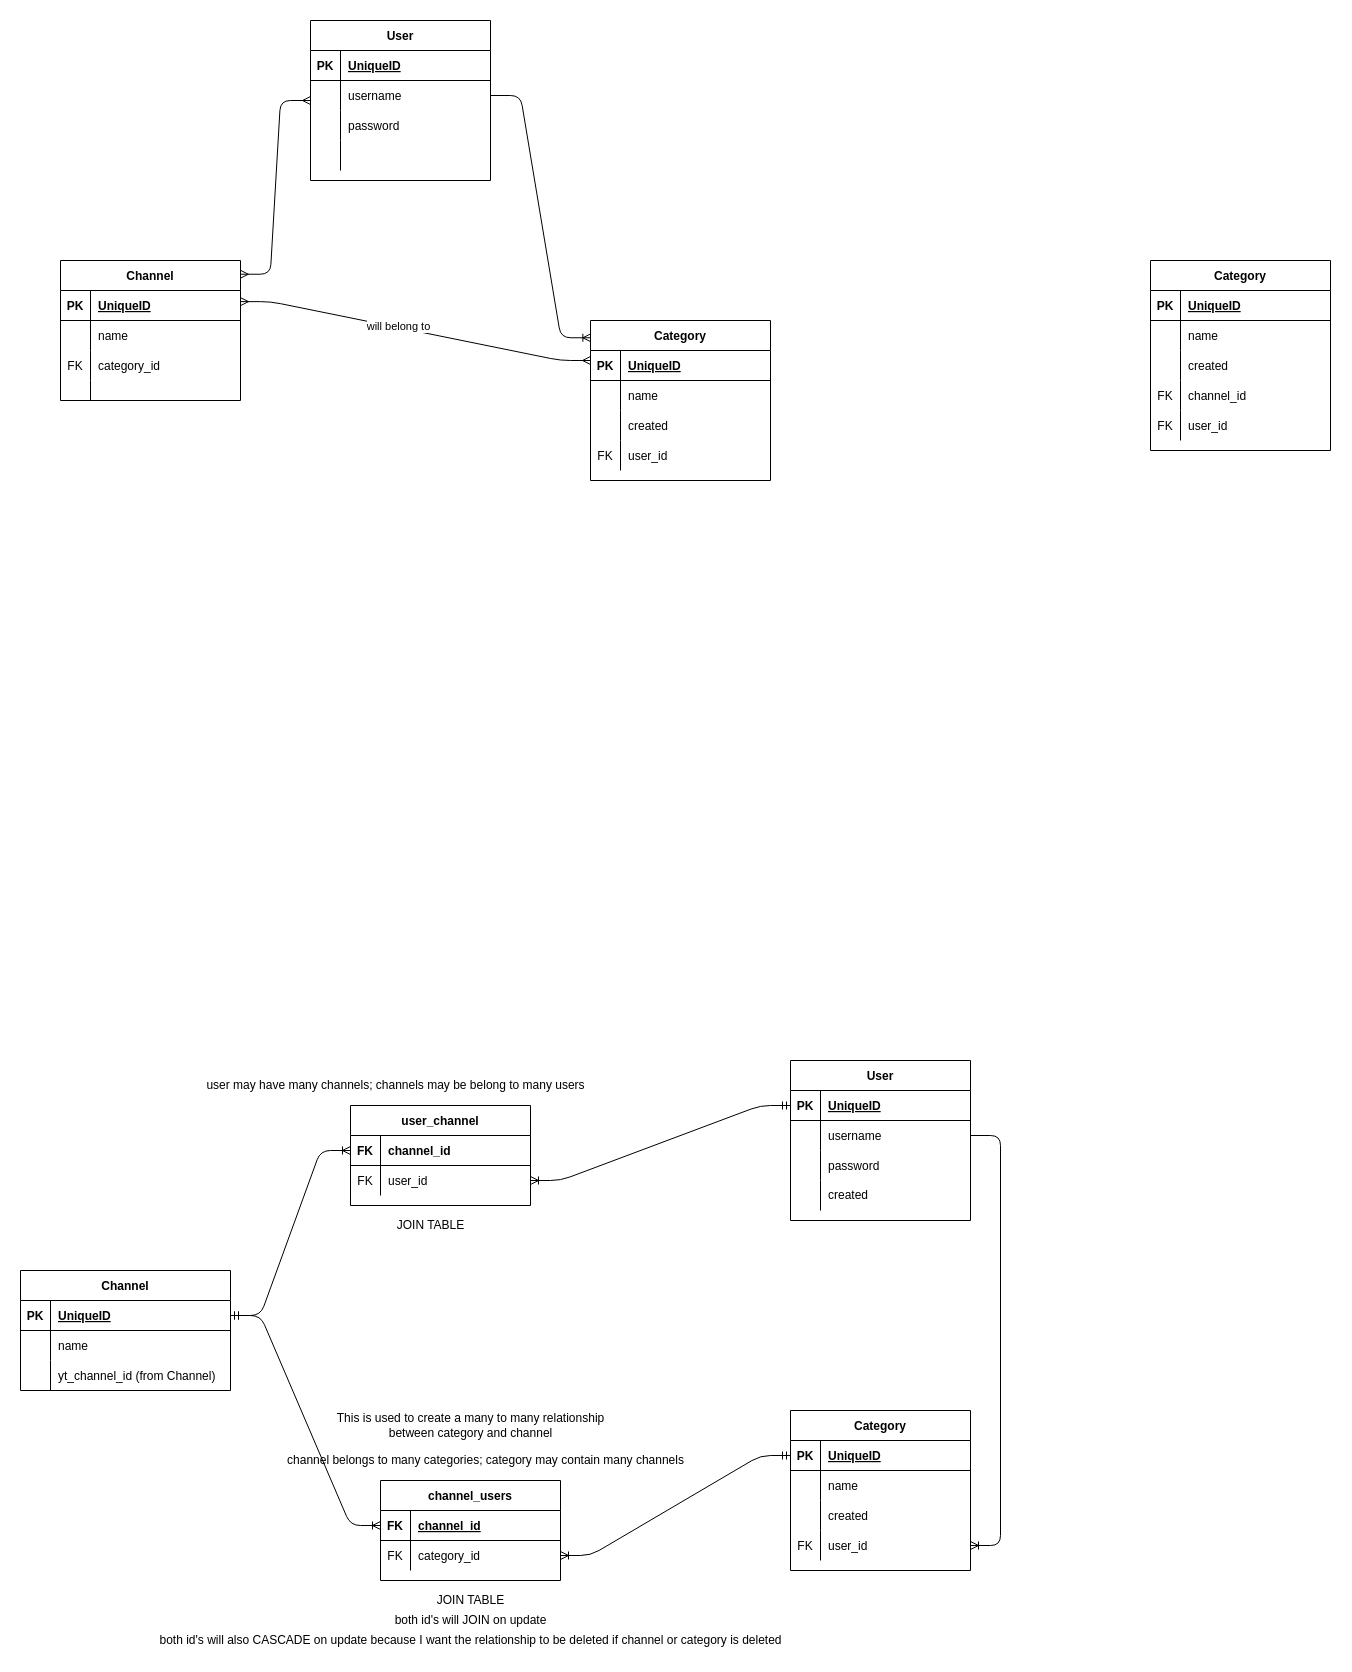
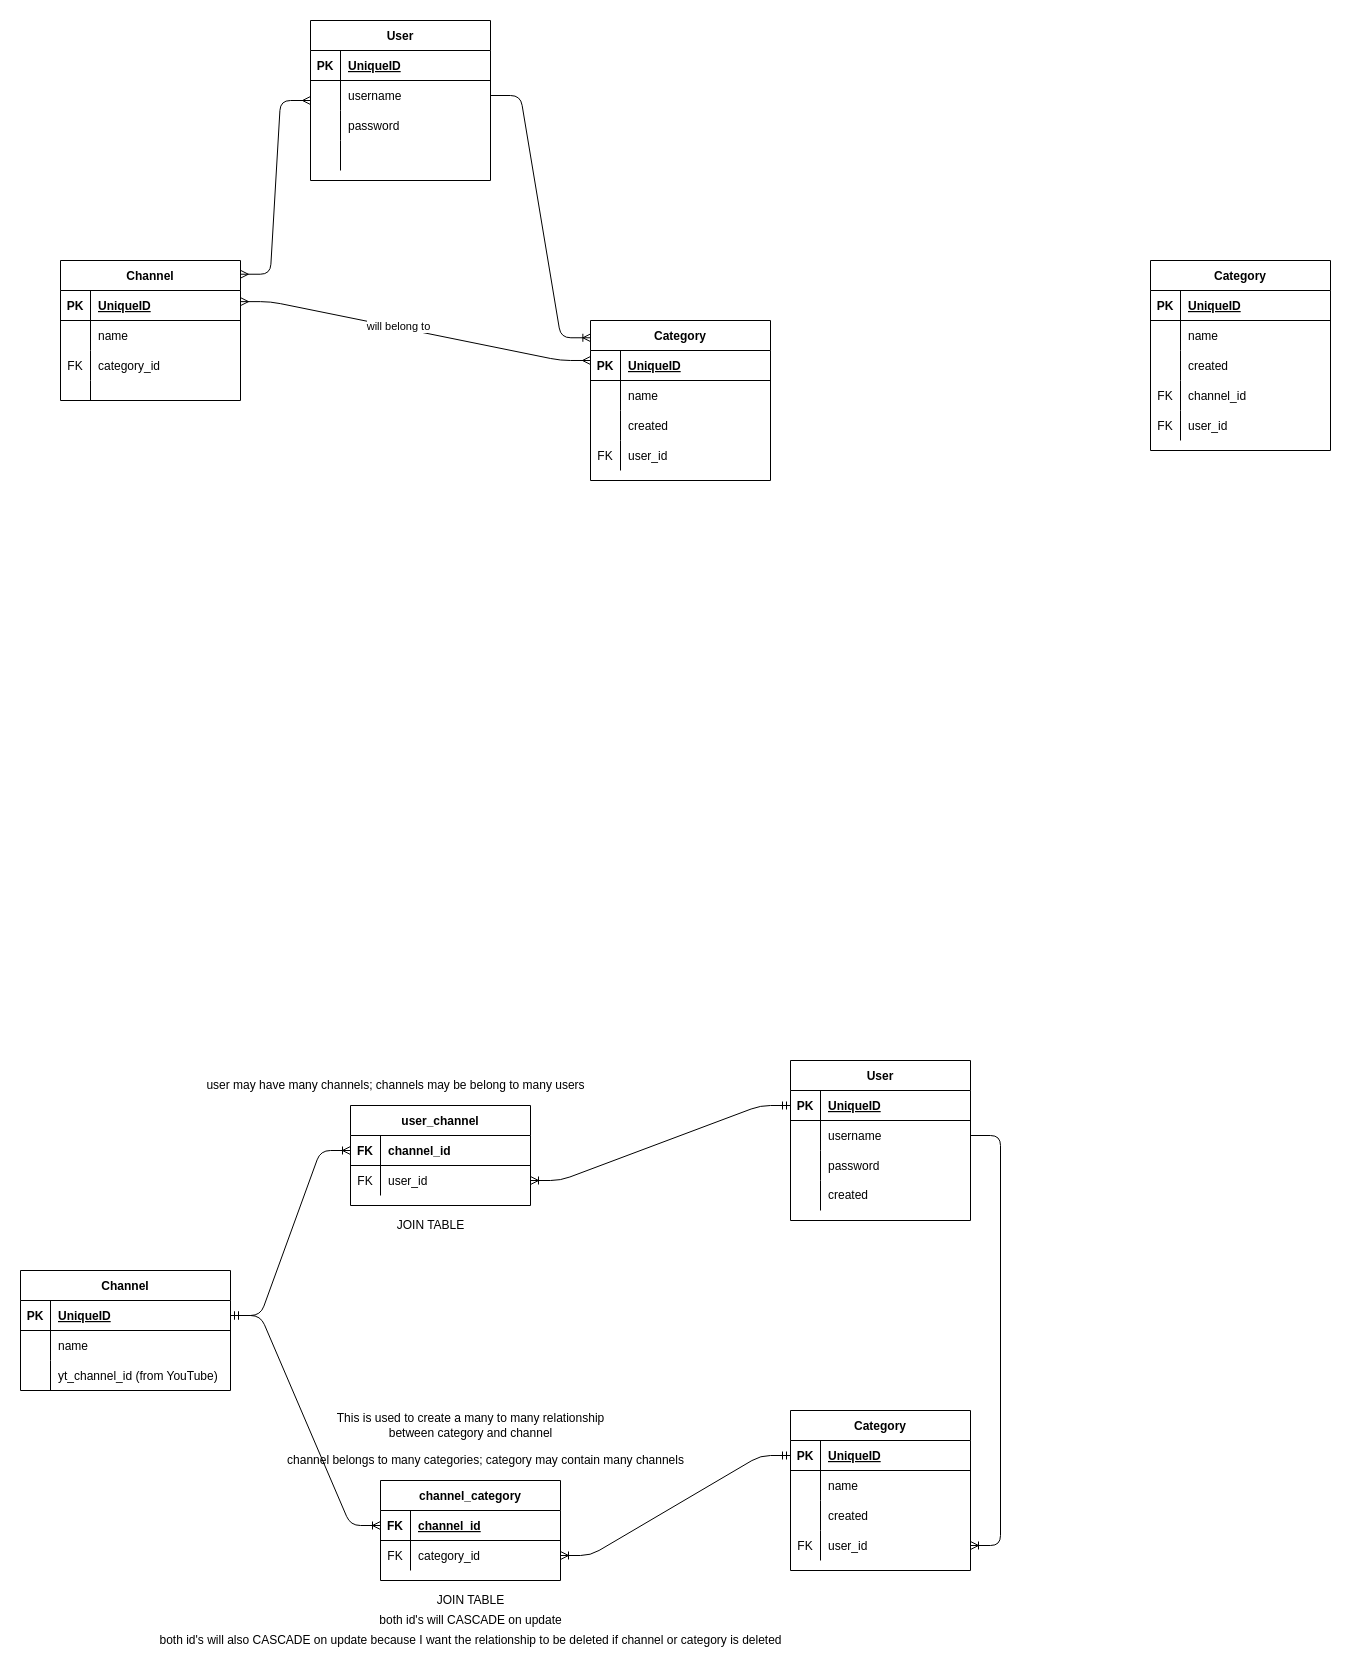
(144, 1376) -> (146, 1376)
(470, 1496) -> (470, 1496)
(471, 1621) -> (471, 1621)
